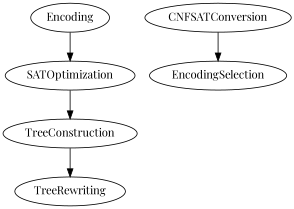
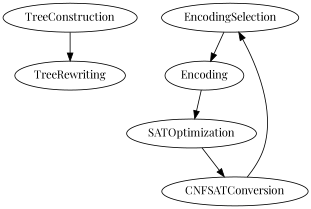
none -> (219, 43)
(70, 101) -> (211, 159)
